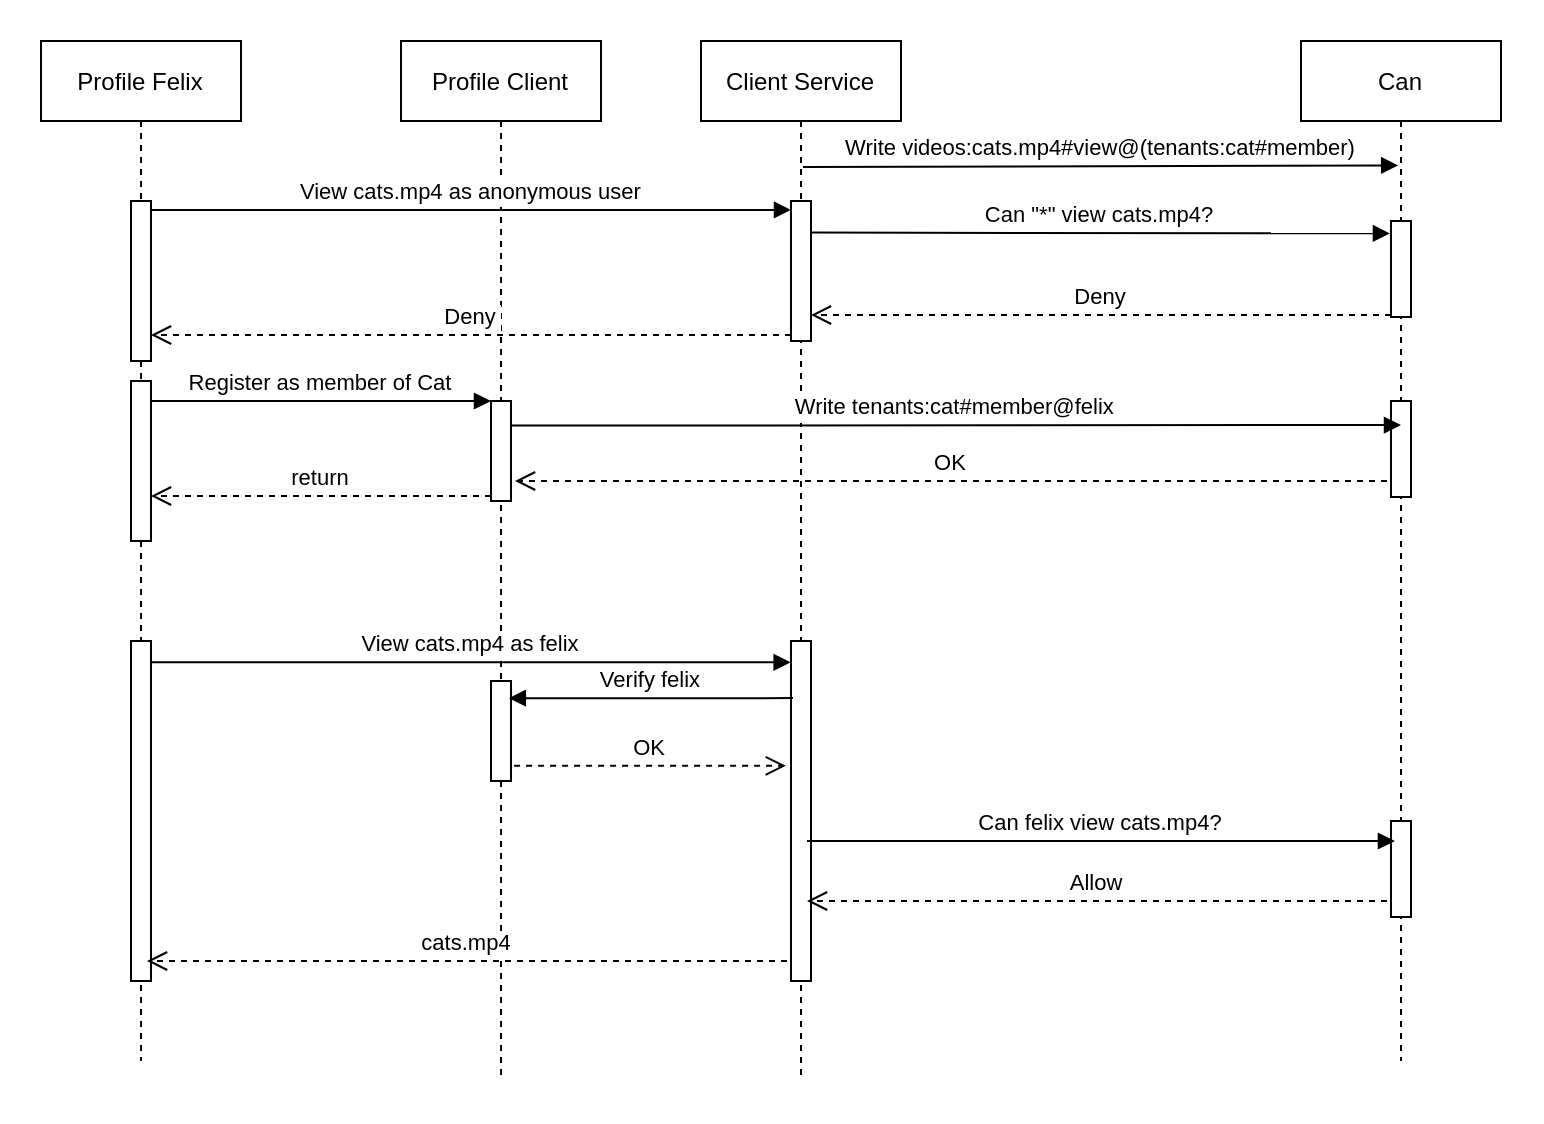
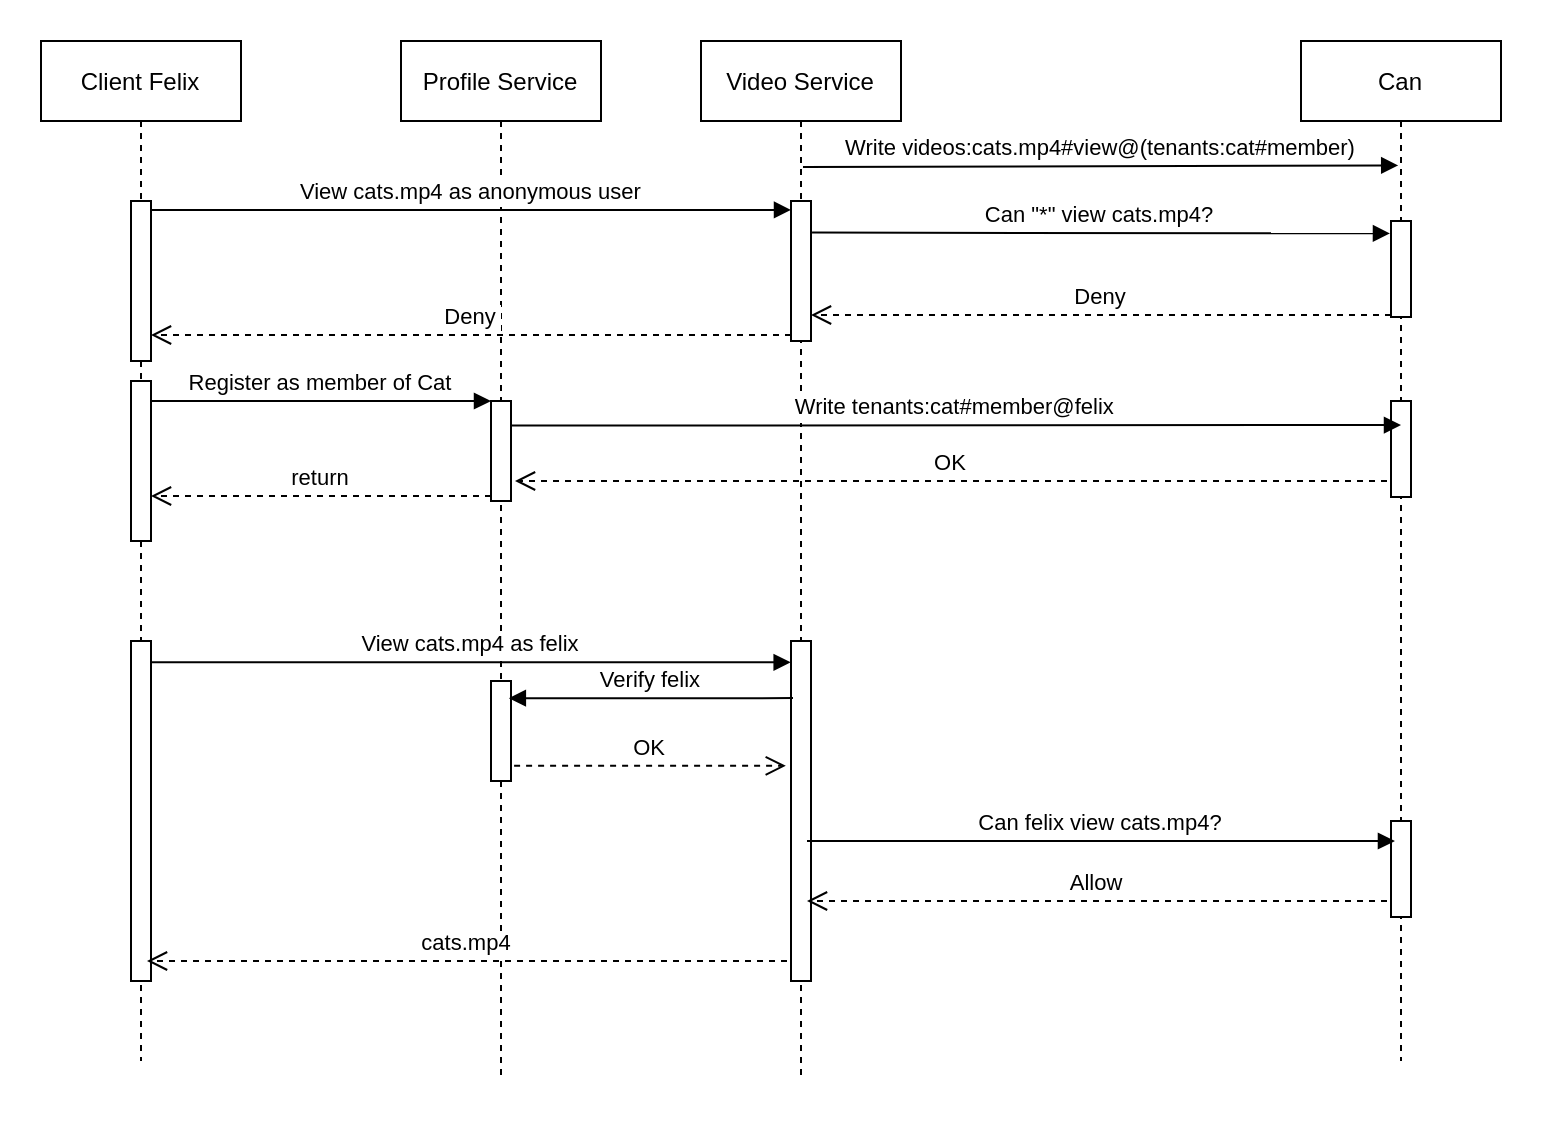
(140, 82) -> (140, 82)
(500, 82) -> (500, 82)
(800, 82) -> (800, 82)
